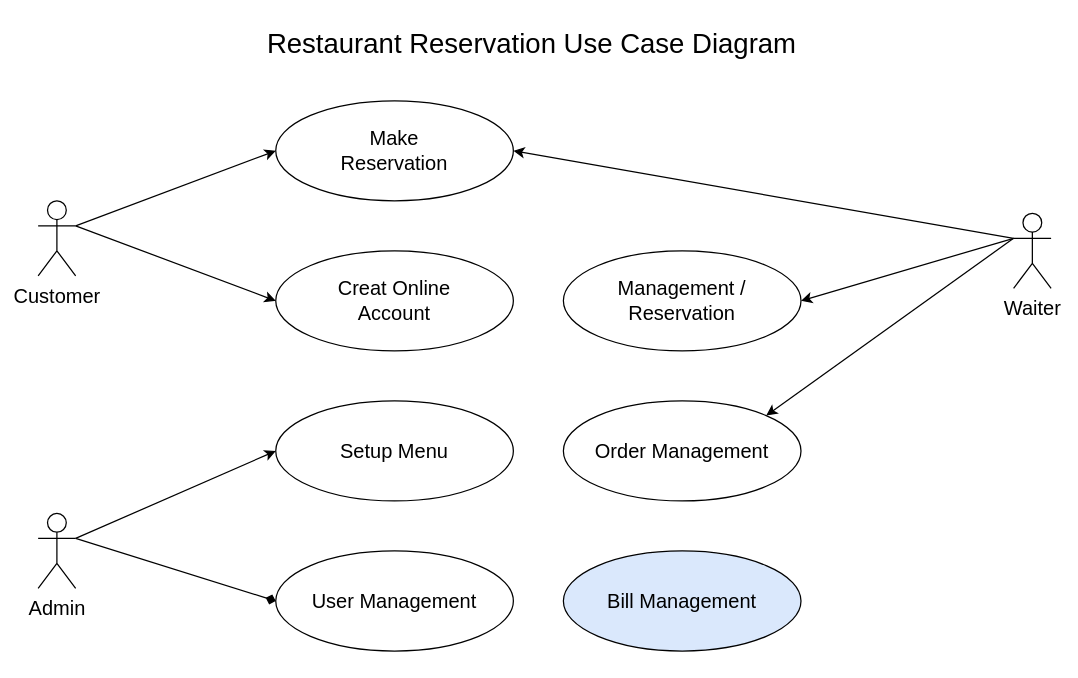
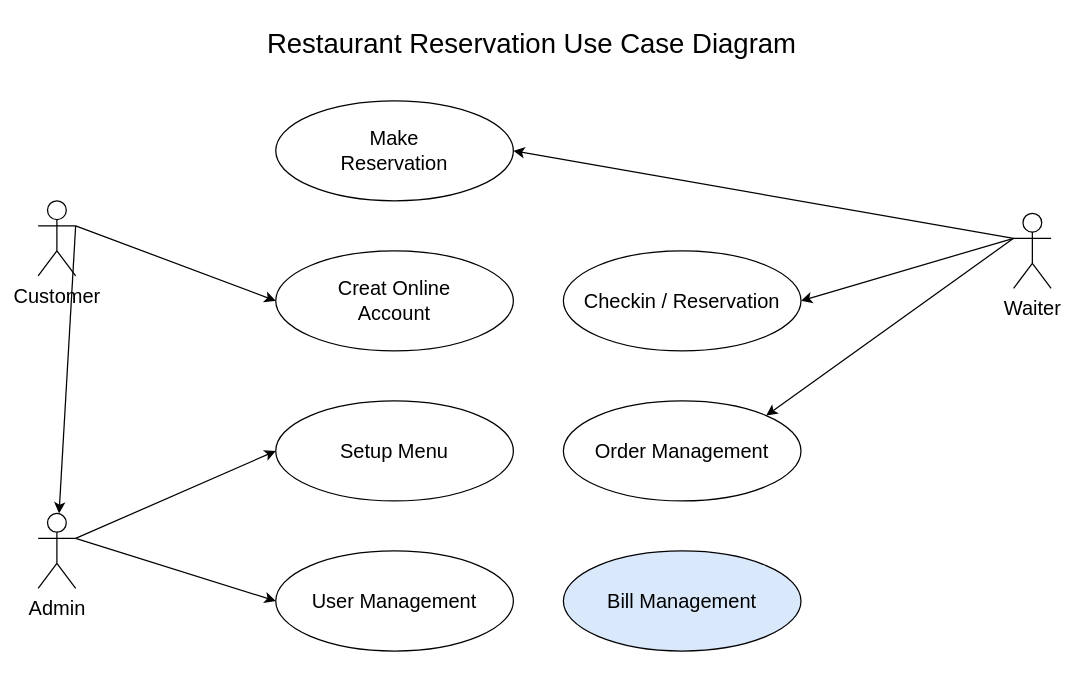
(173, 189) -> (66, 390)
(682, 301) -> (682, 301)
(265, 597) -> (266, 598)
